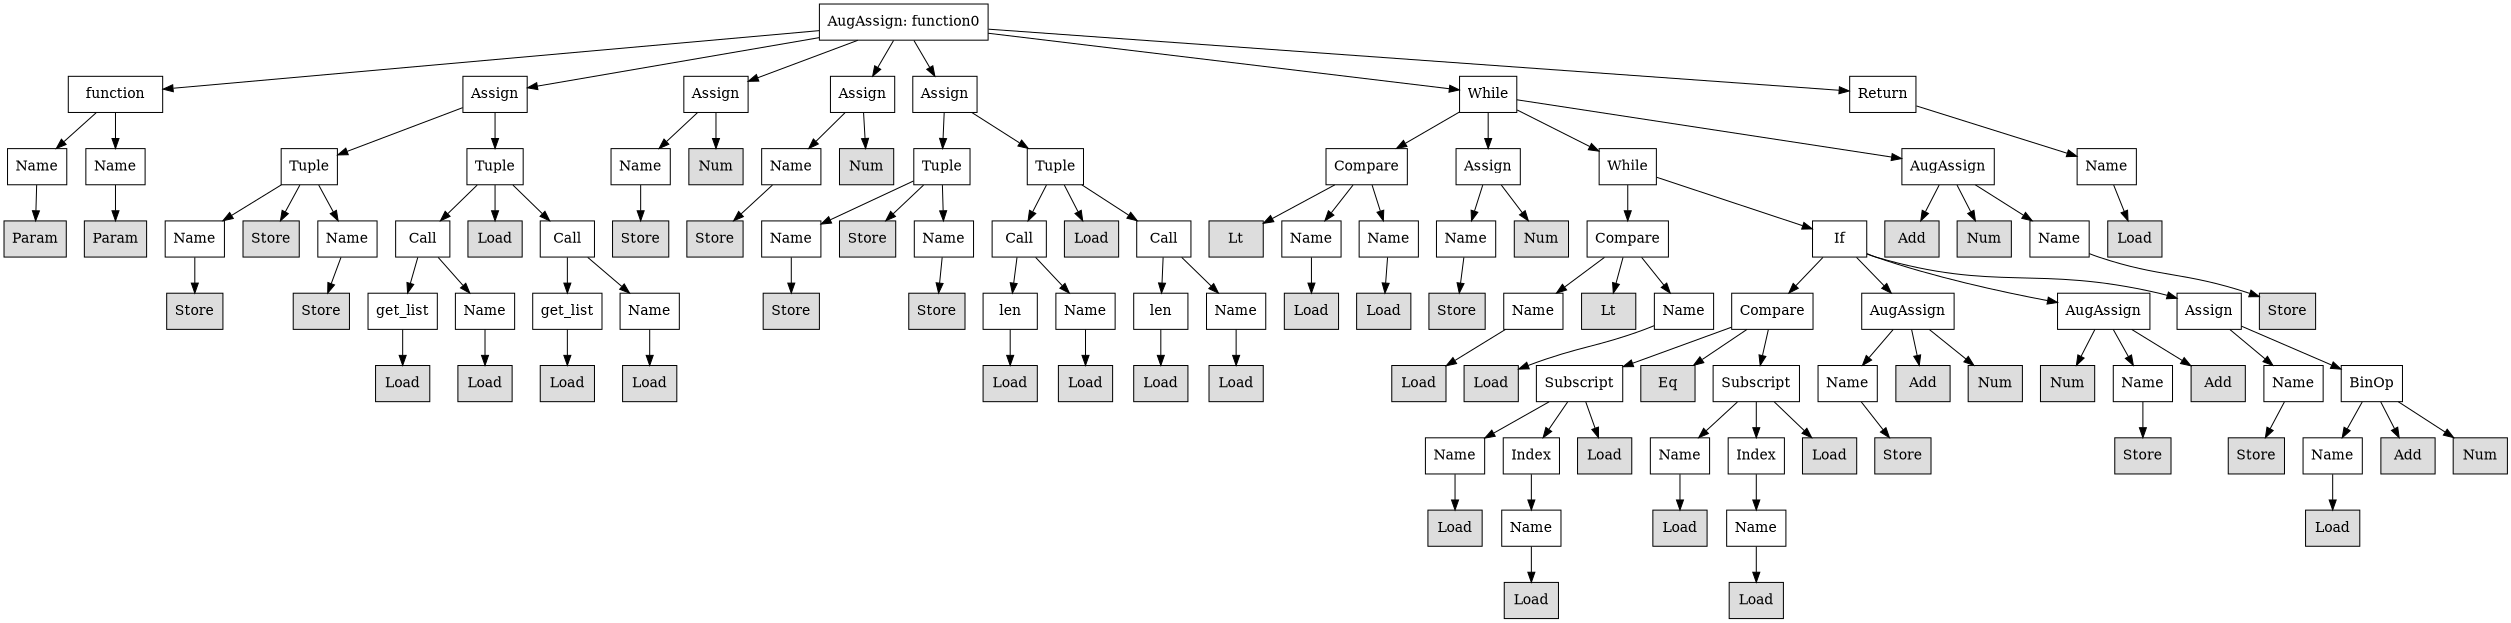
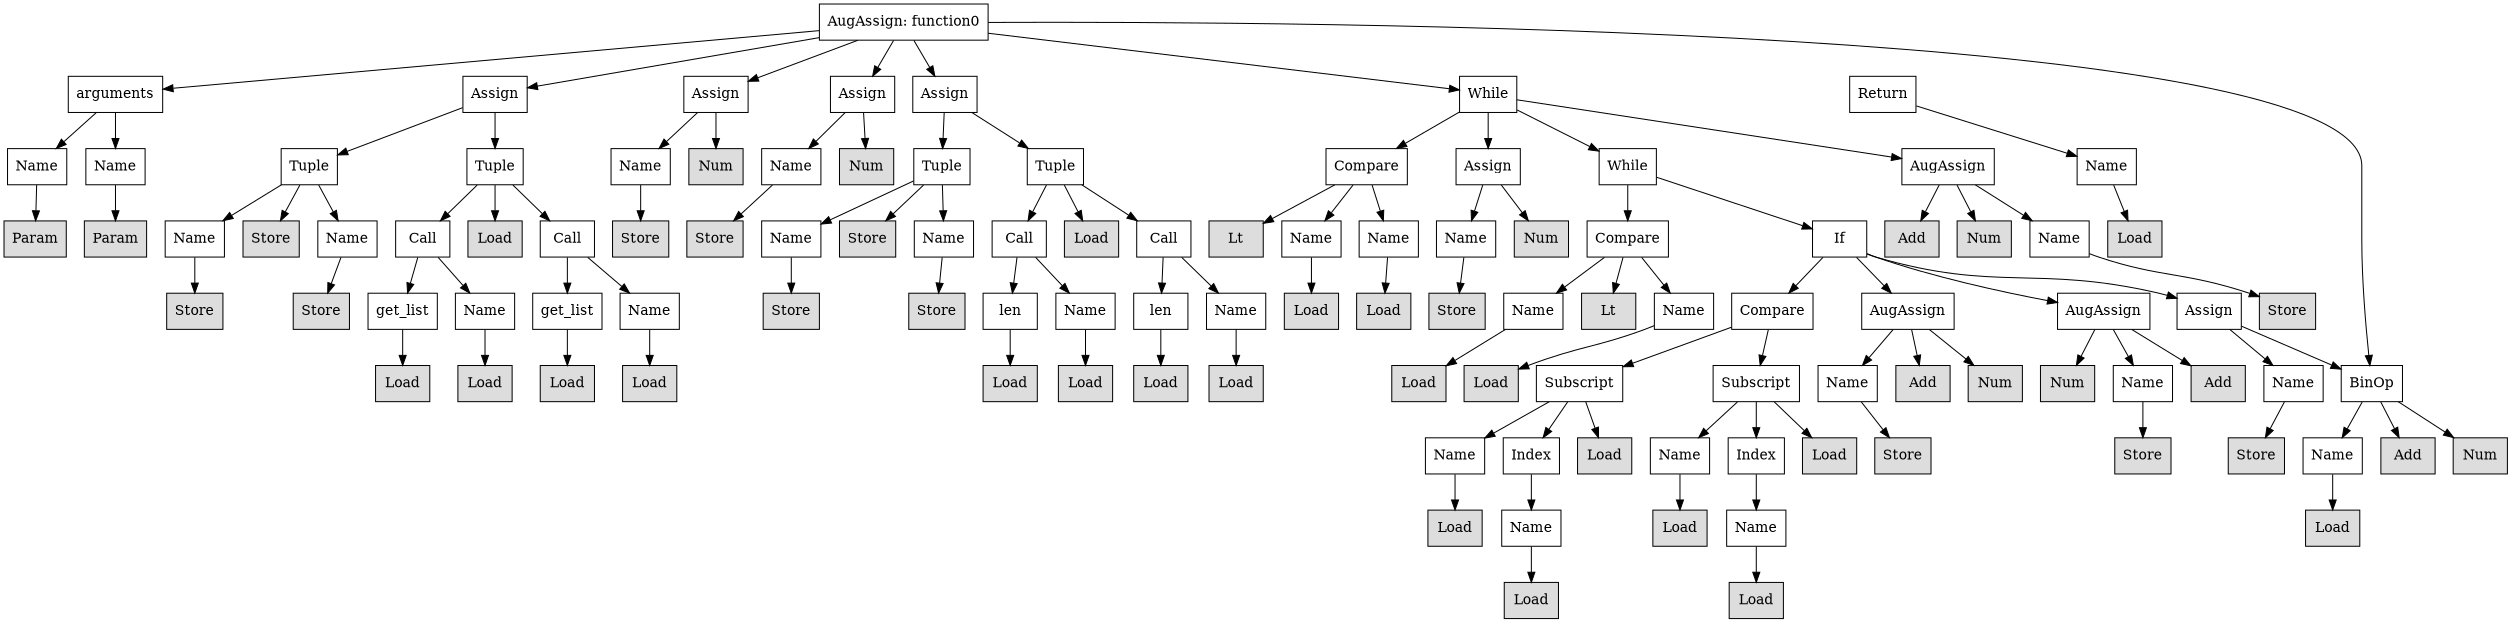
(1414, 60) -> (1783, 41)
(115, 94) -> (115, 94)
(1668, 384) -> none
